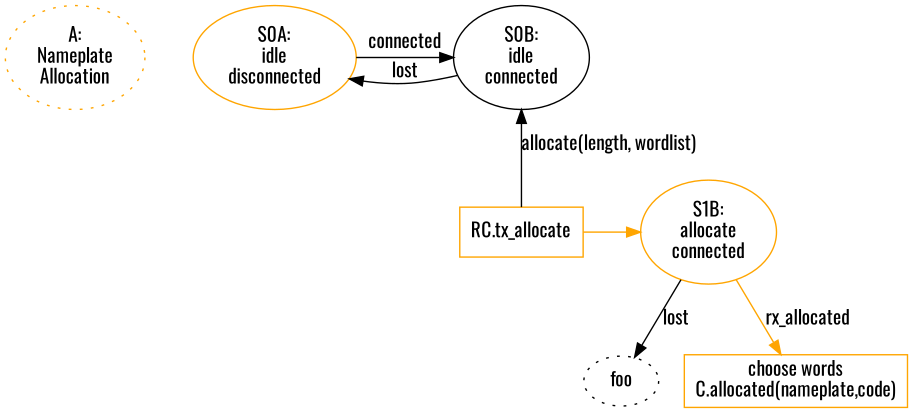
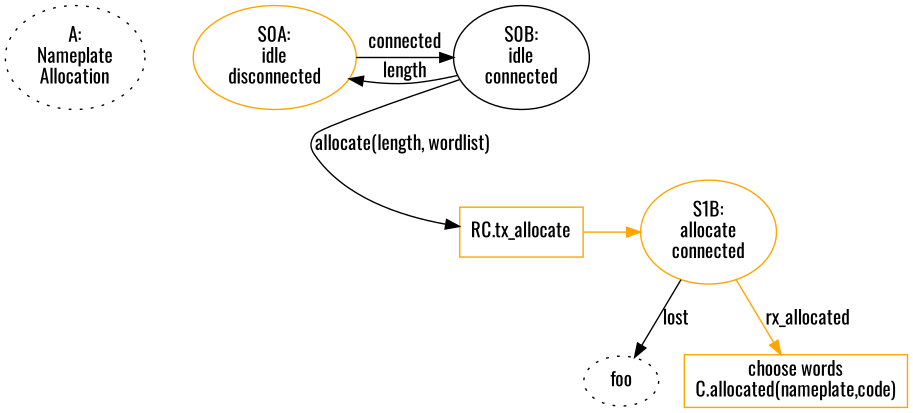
(75, 58) -> (75, 58)
(405, 72) -> (405, 72)
(521, 165) -> (311, 143)
